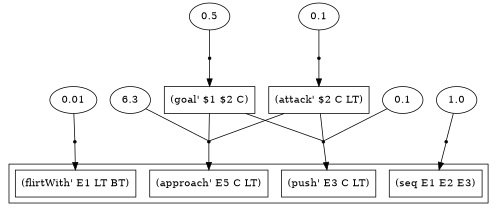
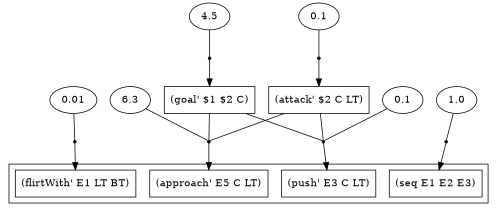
(210, 16) -> (210, 16)
